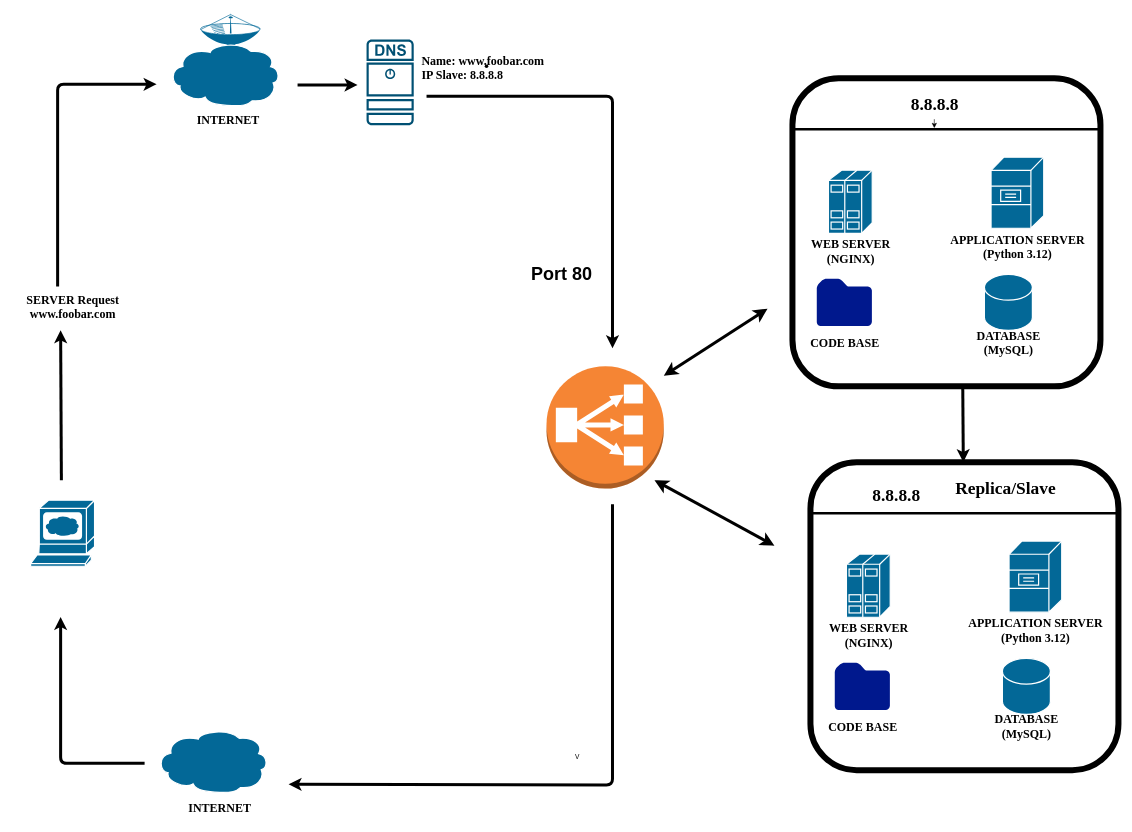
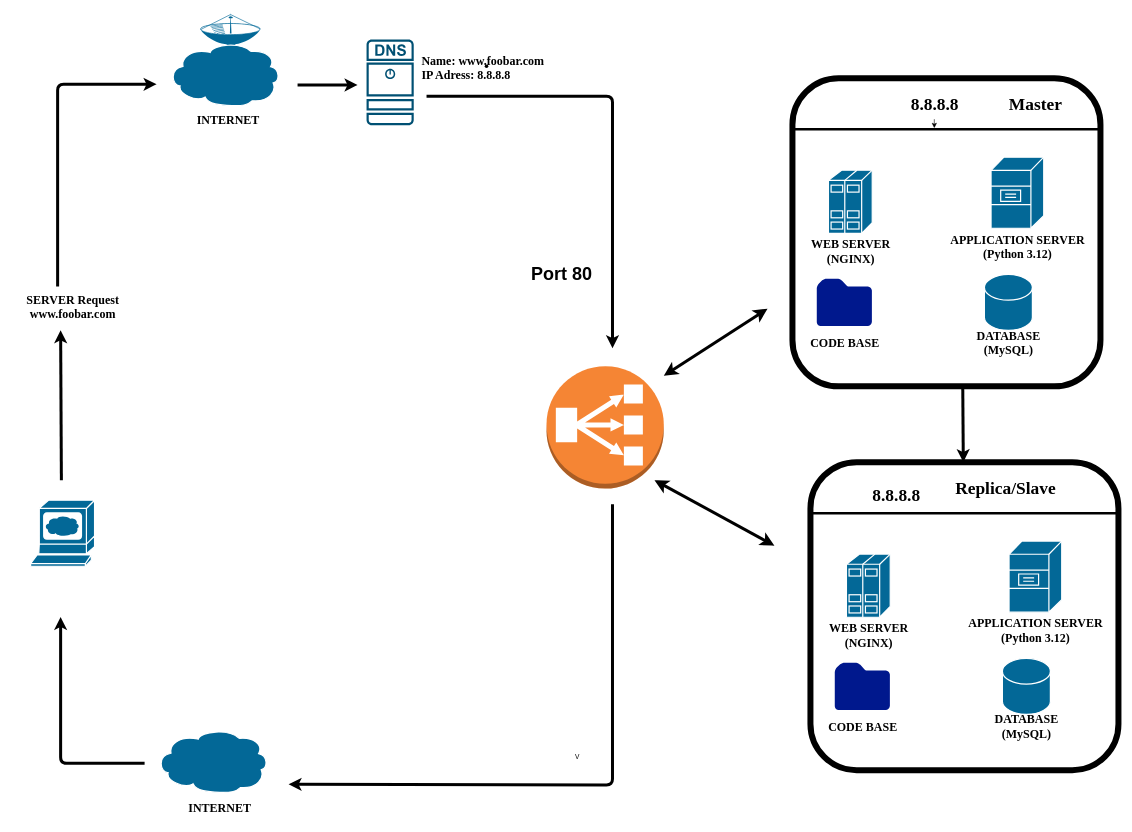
(458, 68) -> (458, 68)
none -> (1035, 104)
